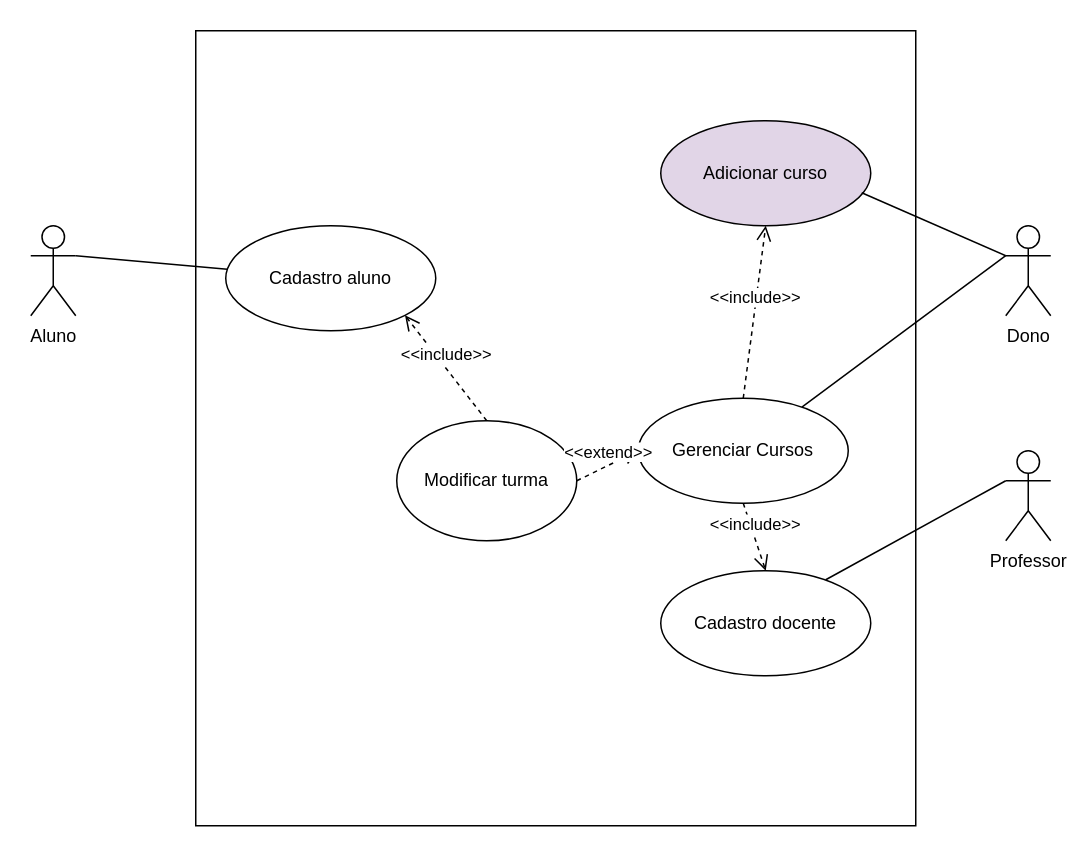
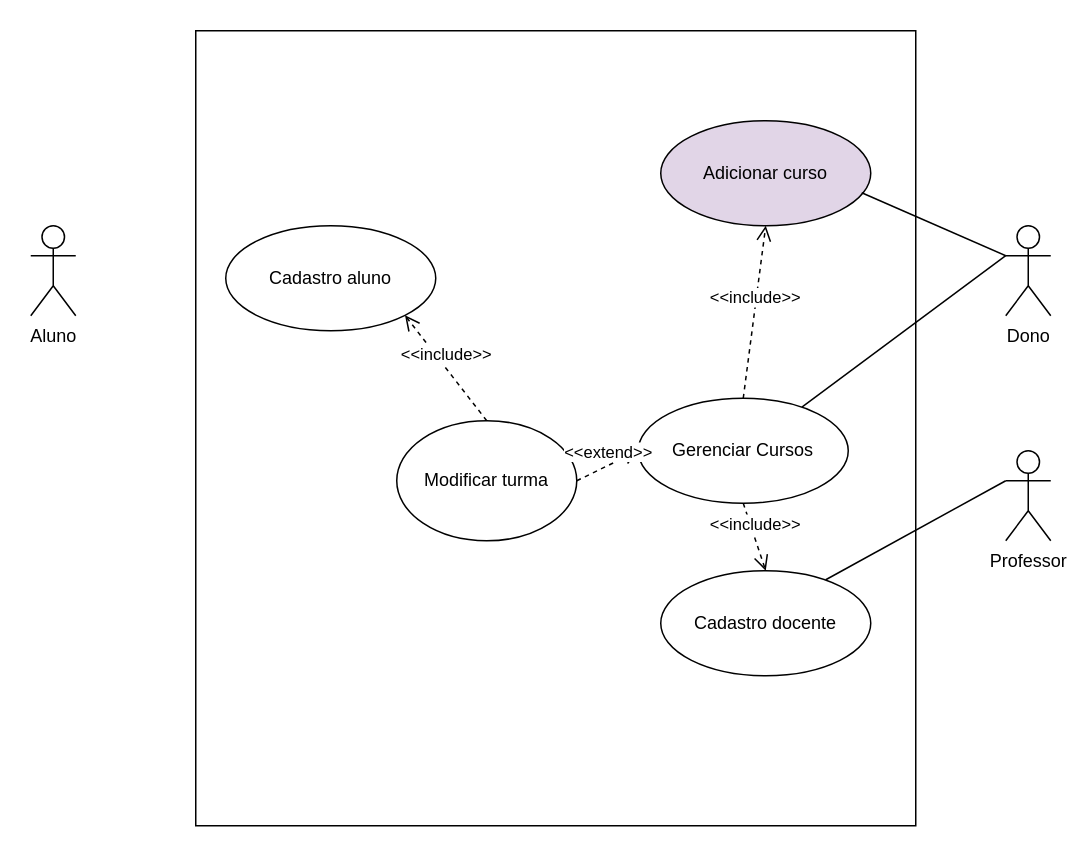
(153, 263) -> none
